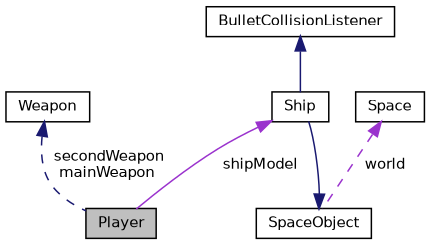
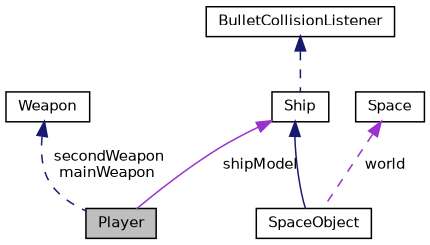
(300, 72) -> (300, 72)
(316, 157) -> (298, 173)
